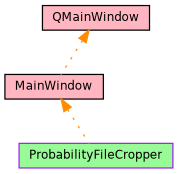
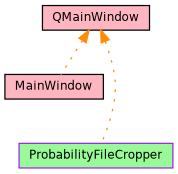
(78, 127) -> (115, 93)
